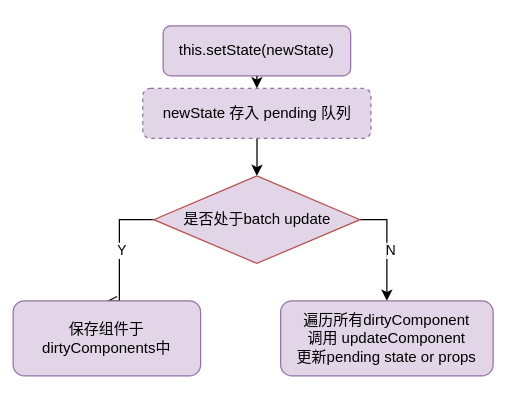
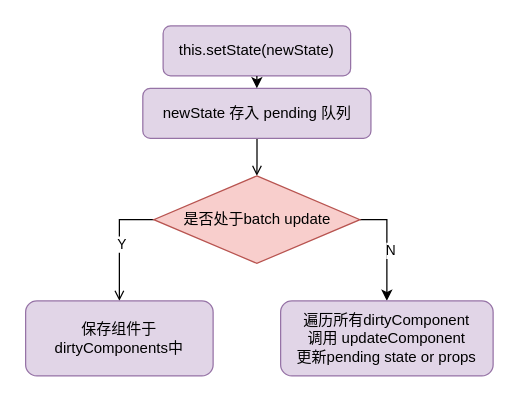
(257, 113) -> (257, 113)
(257, 165) -> (257, 167)
(257, 219) -> (257, 219)
(107, 338) -> (119, 338)
